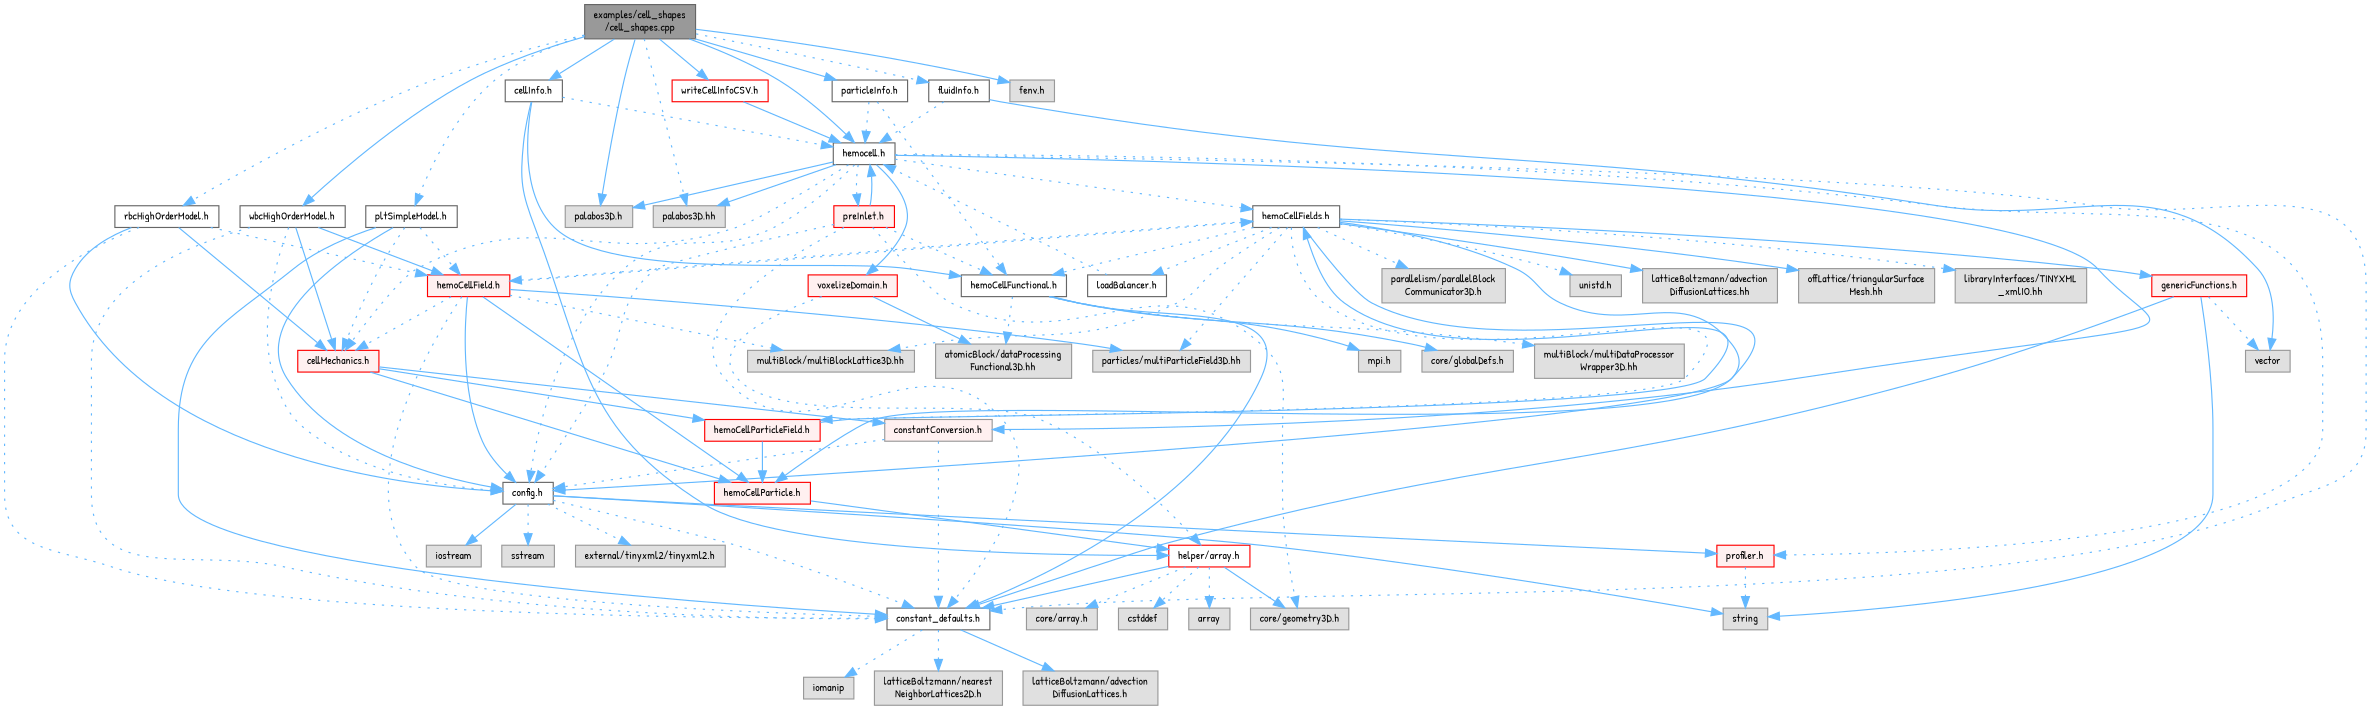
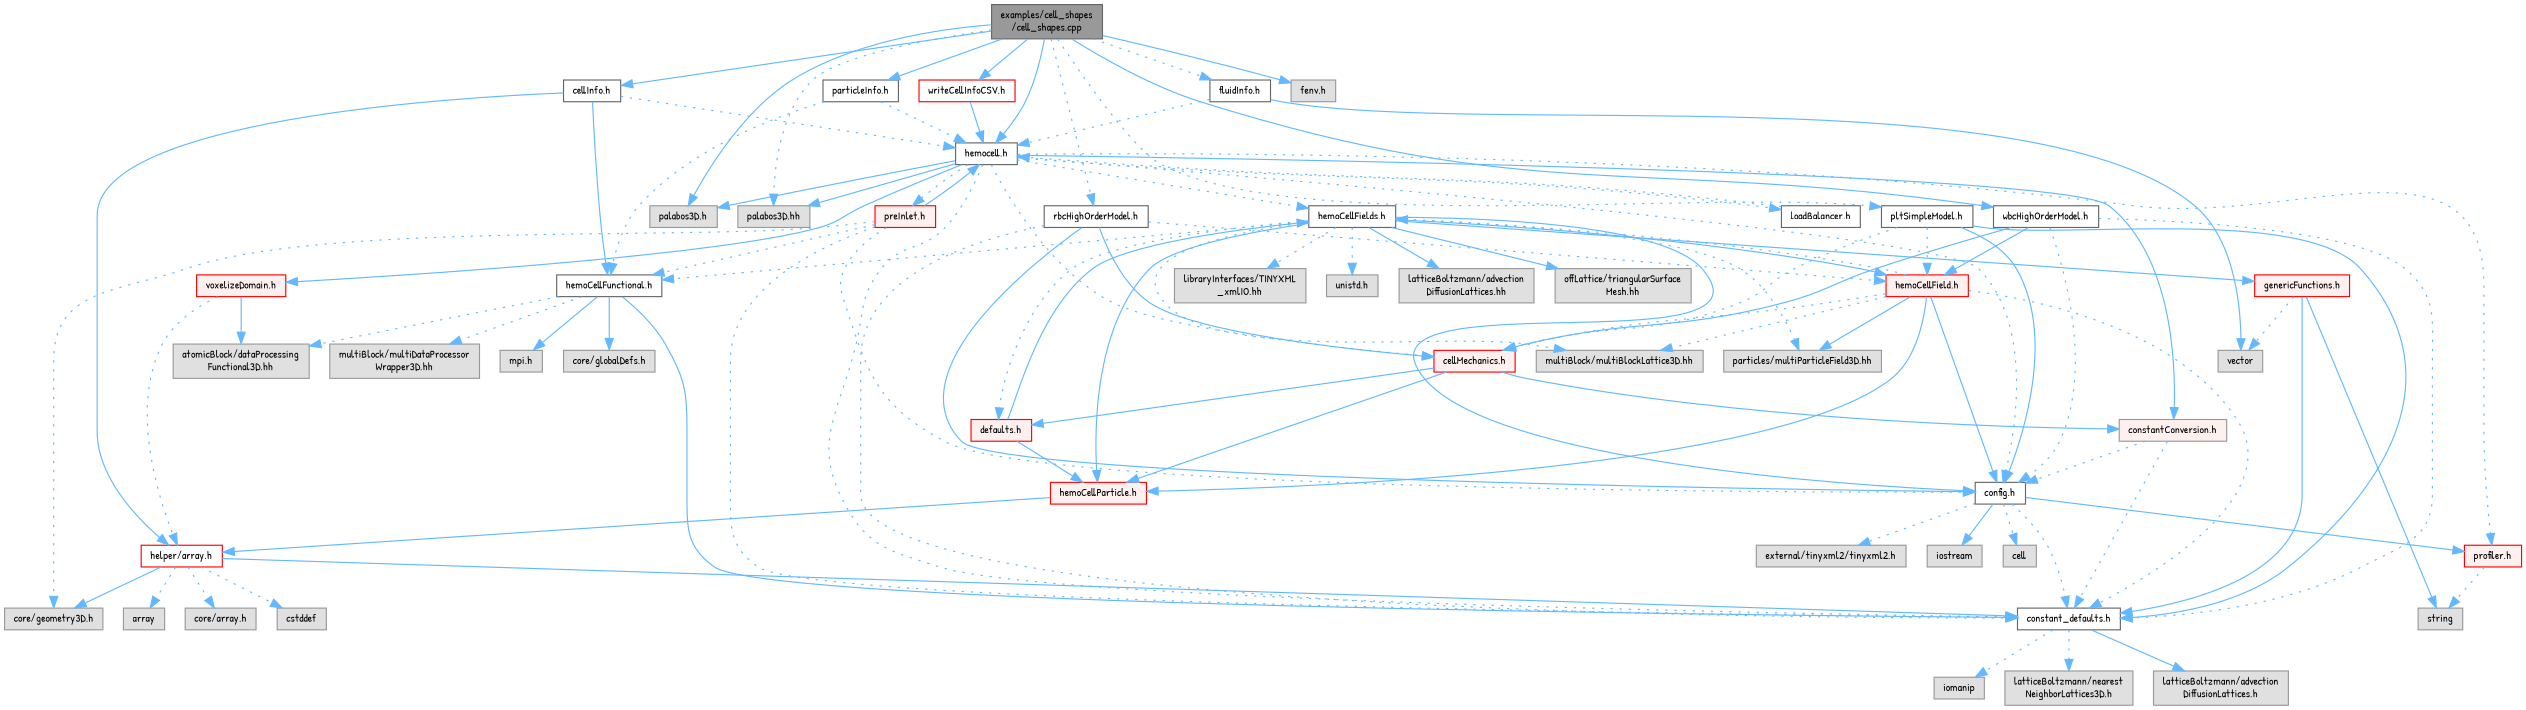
(1217, 249) -> (1394, 179)
(887, 250) -> (1636, 238)
(1444, 286) -> none
(762, 430) -> (1001, 430)
(1134, 534) -> none
(528, 556) -> (2020, 556)
(938, 688) -> (2069, 688)
